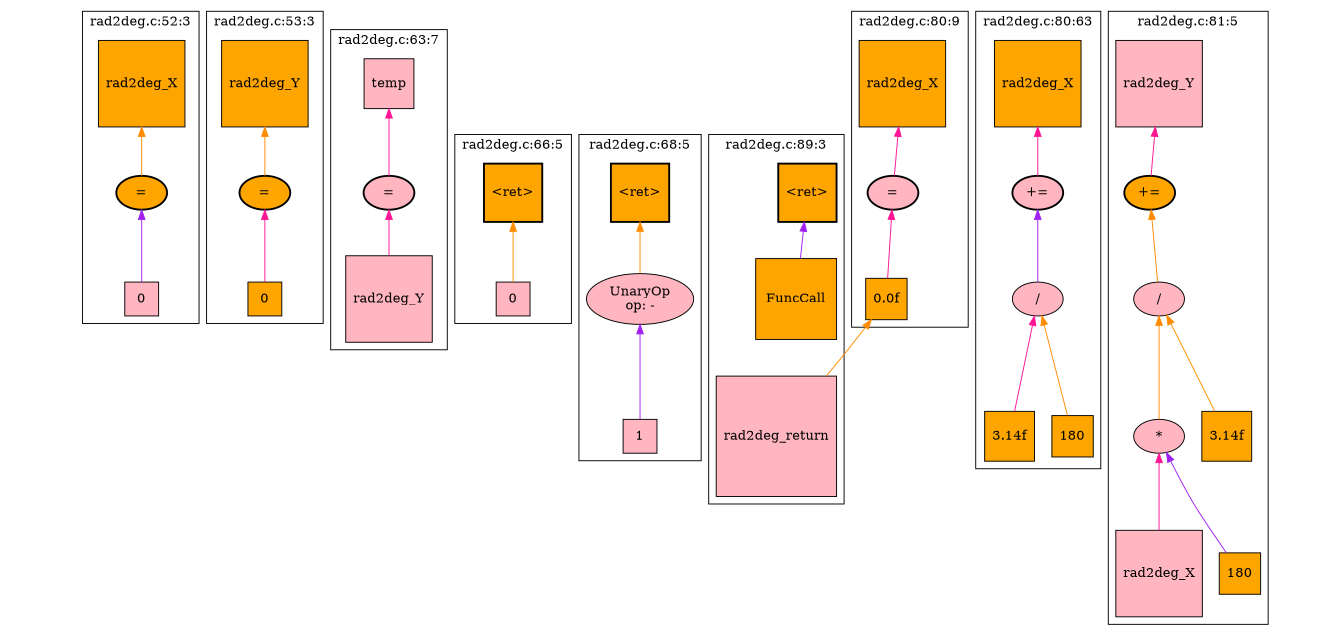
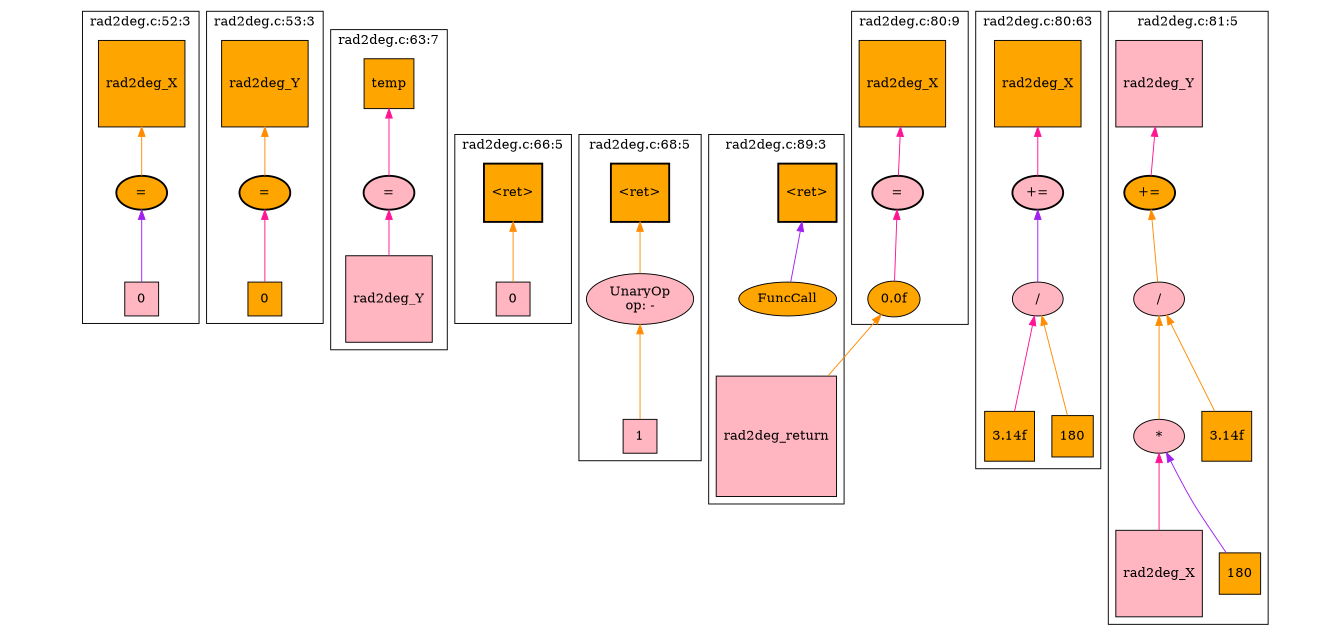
(389, 84) -> (389, 84)
(796, 299) -> (788, 299)
(886, 299) -> (894, 299)
(640, 377) -> (640, 377)
